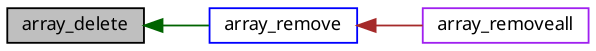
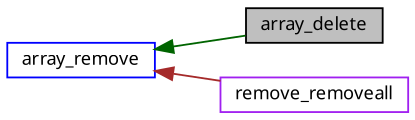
(186, 26) -> (209, 41)
(506, 26) -> (314, 95)
